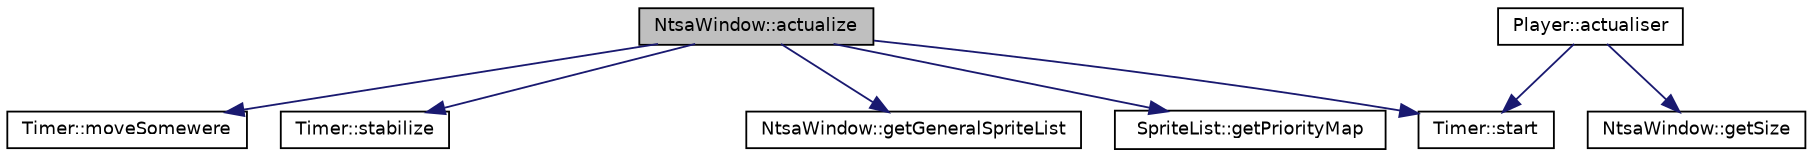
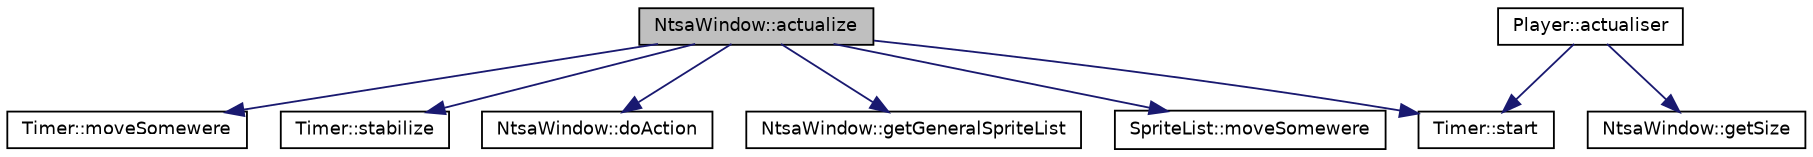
none -> (597, 130)
(1250, 130) -> (1250, 130)
